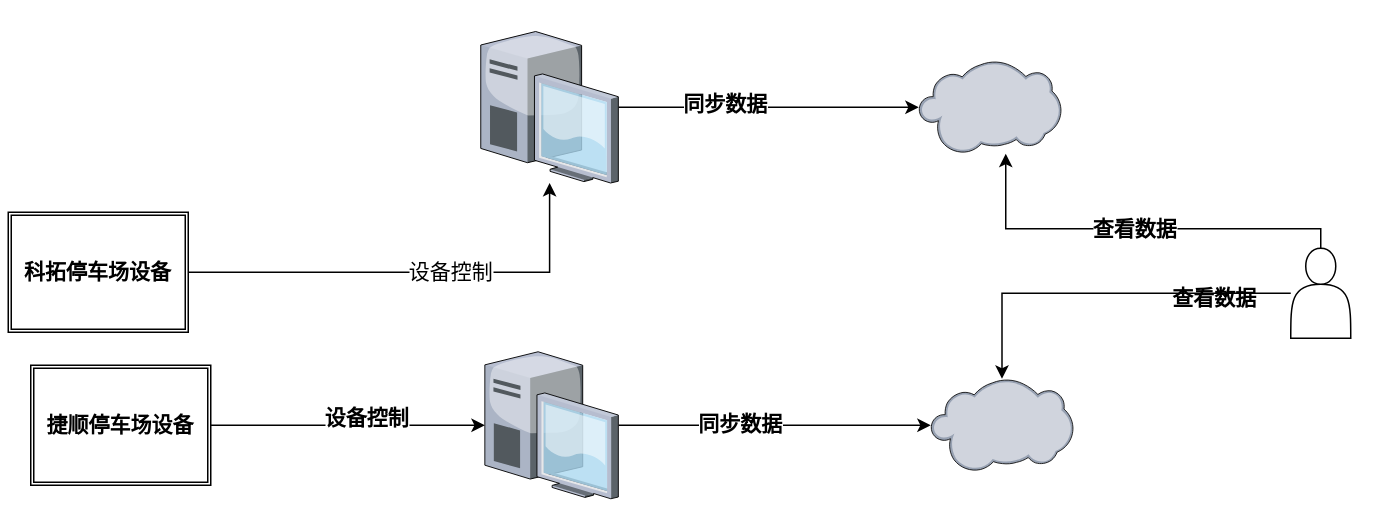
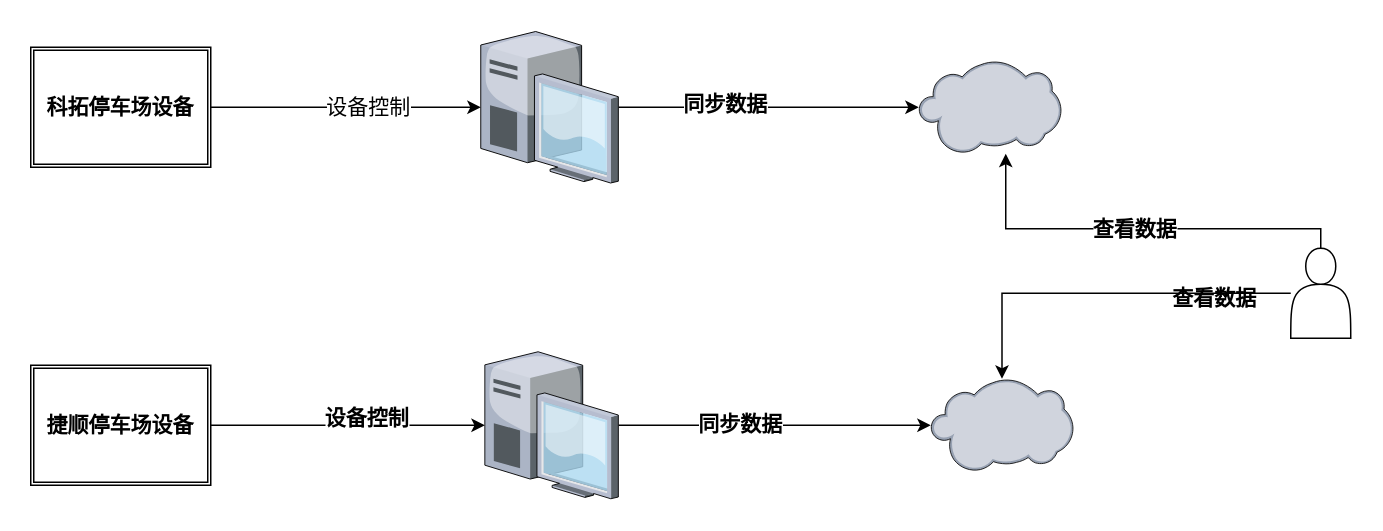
(98, 272) -> (121, 107)
